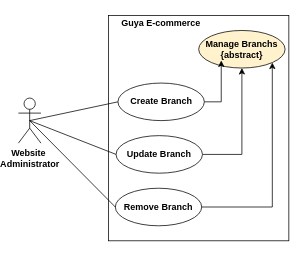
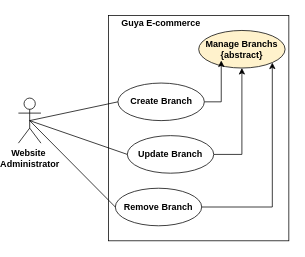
(159, 154) -> (170, 154)
